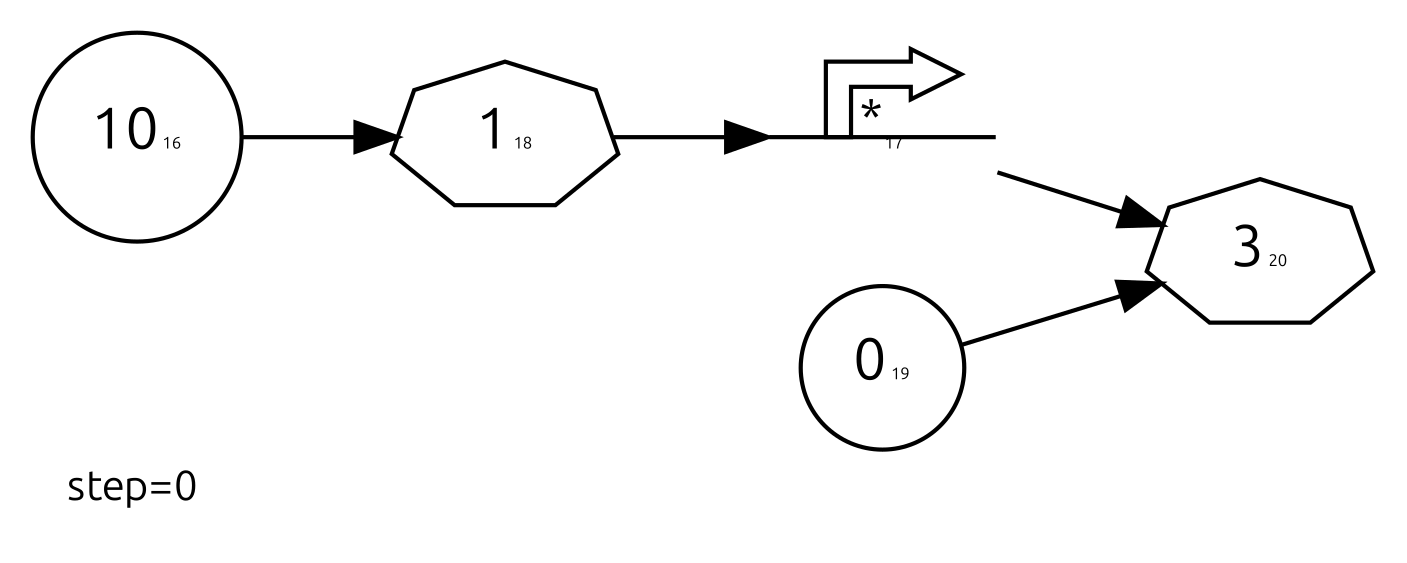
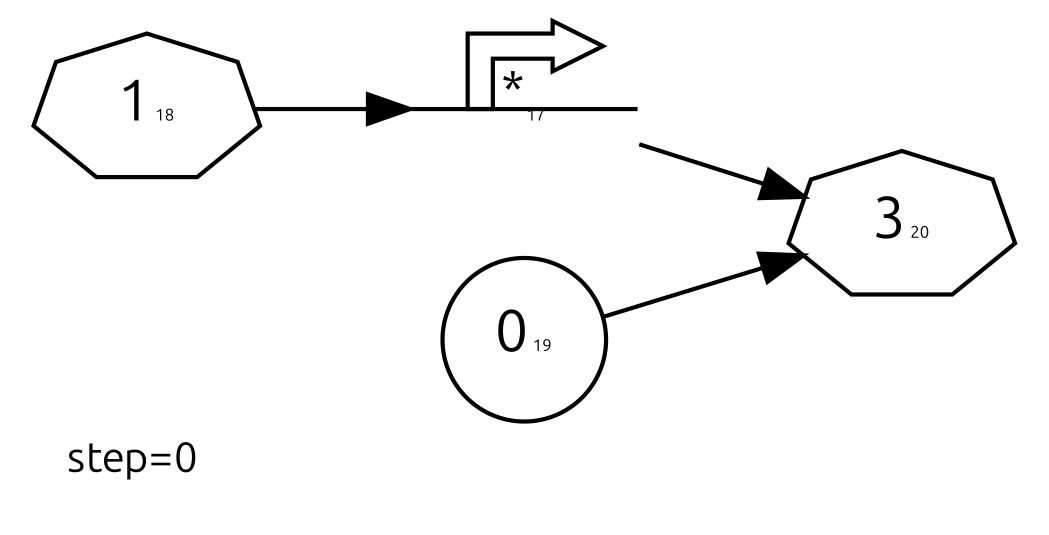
(137, 137) -> none
